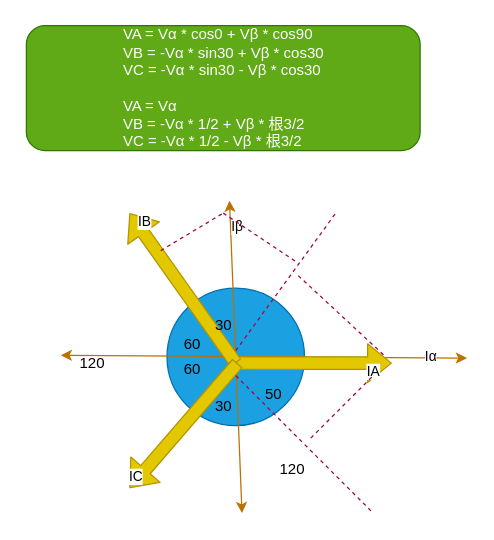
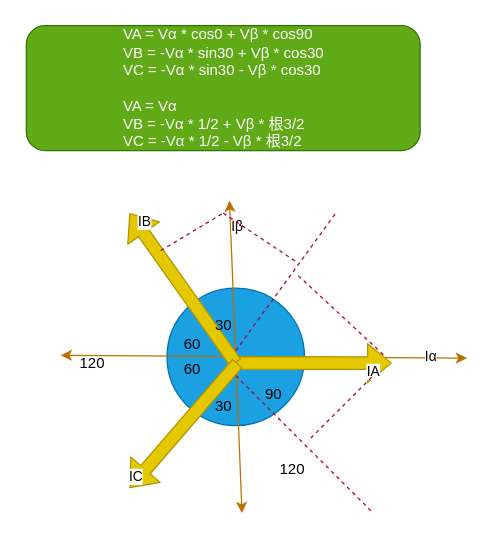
(274, 394) -> (274, 394)
